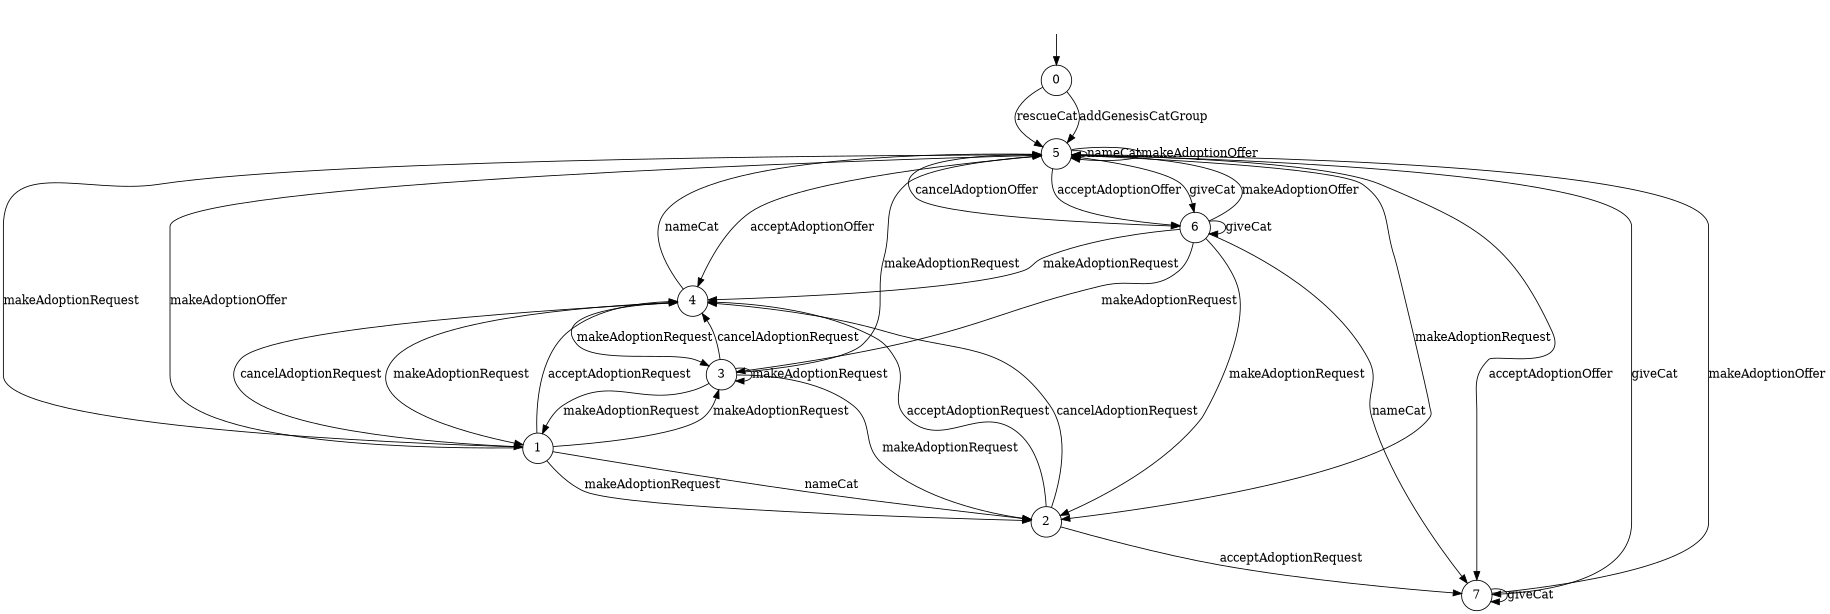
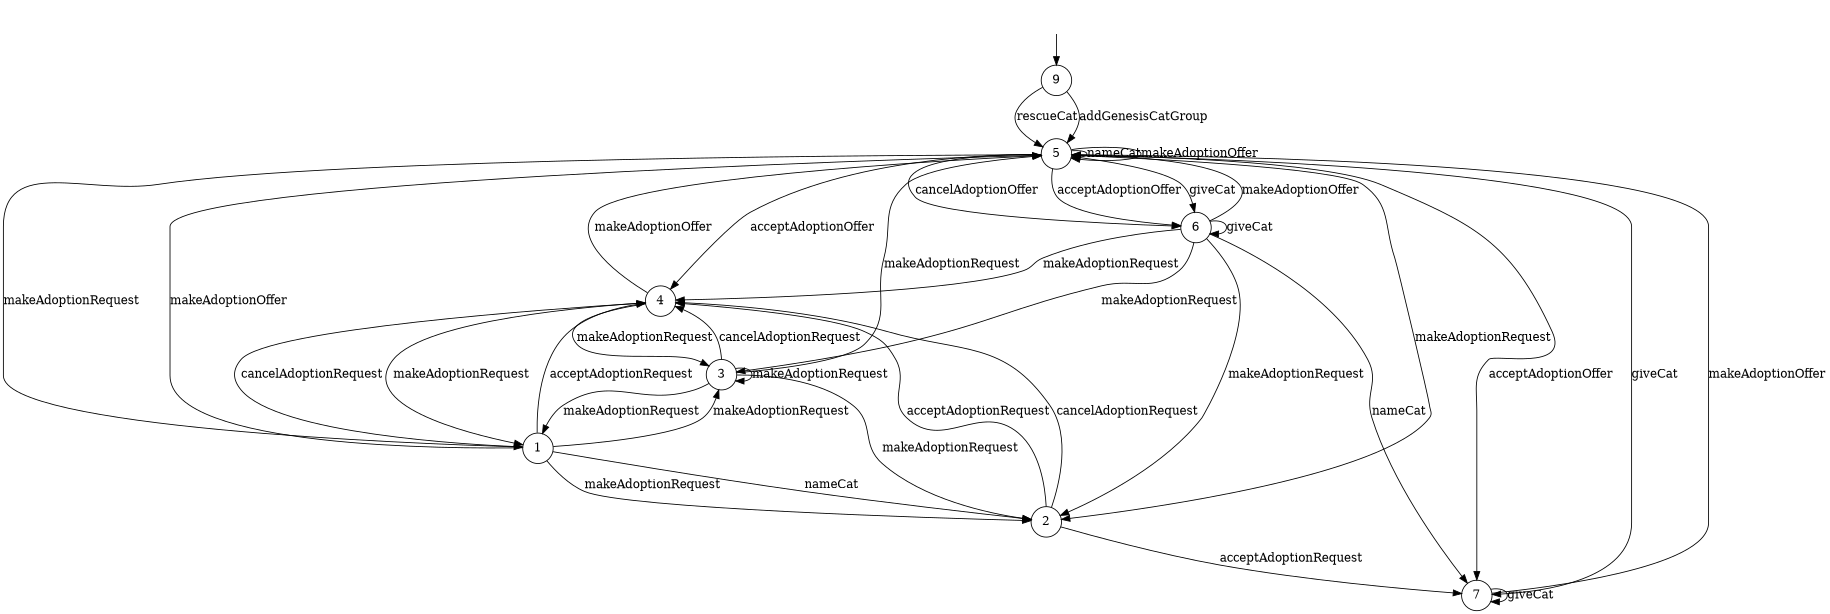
(1056, 80) -> (1056, 80)
(692, 228) -> (653, 228)
